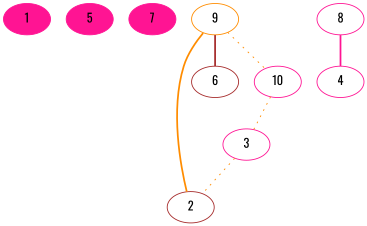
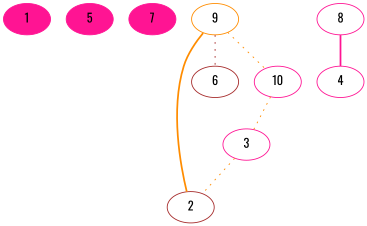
(215, 51) -> (215, 51)
